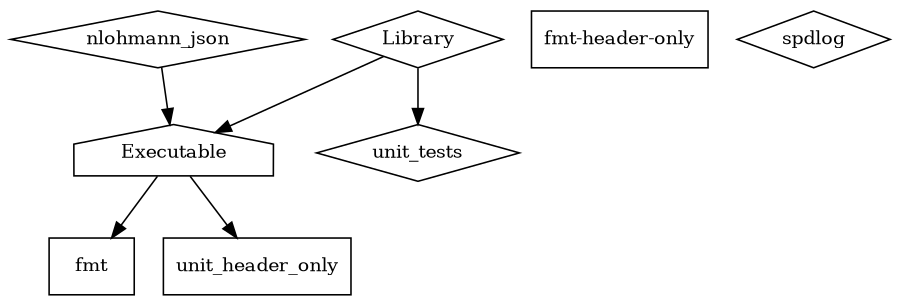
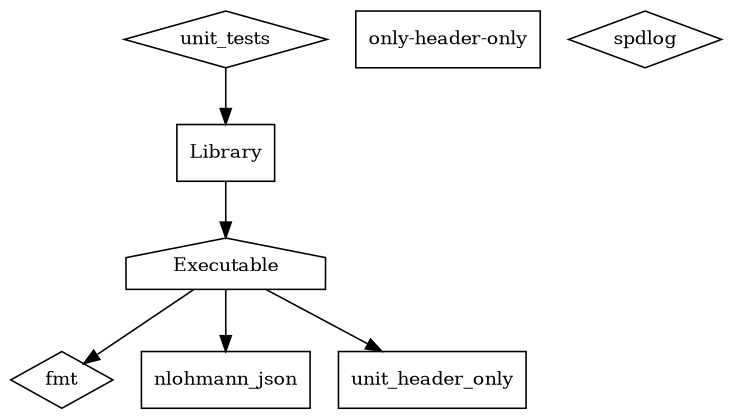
(158, 39) -> (226, 380)
(418, 39) -> (226, 153)
(620, 39) -> (448, 39)
(165, 88) -> (226, 313)
(418, 88) -> (226, 88)
(92, 266) -> (62, 380)
